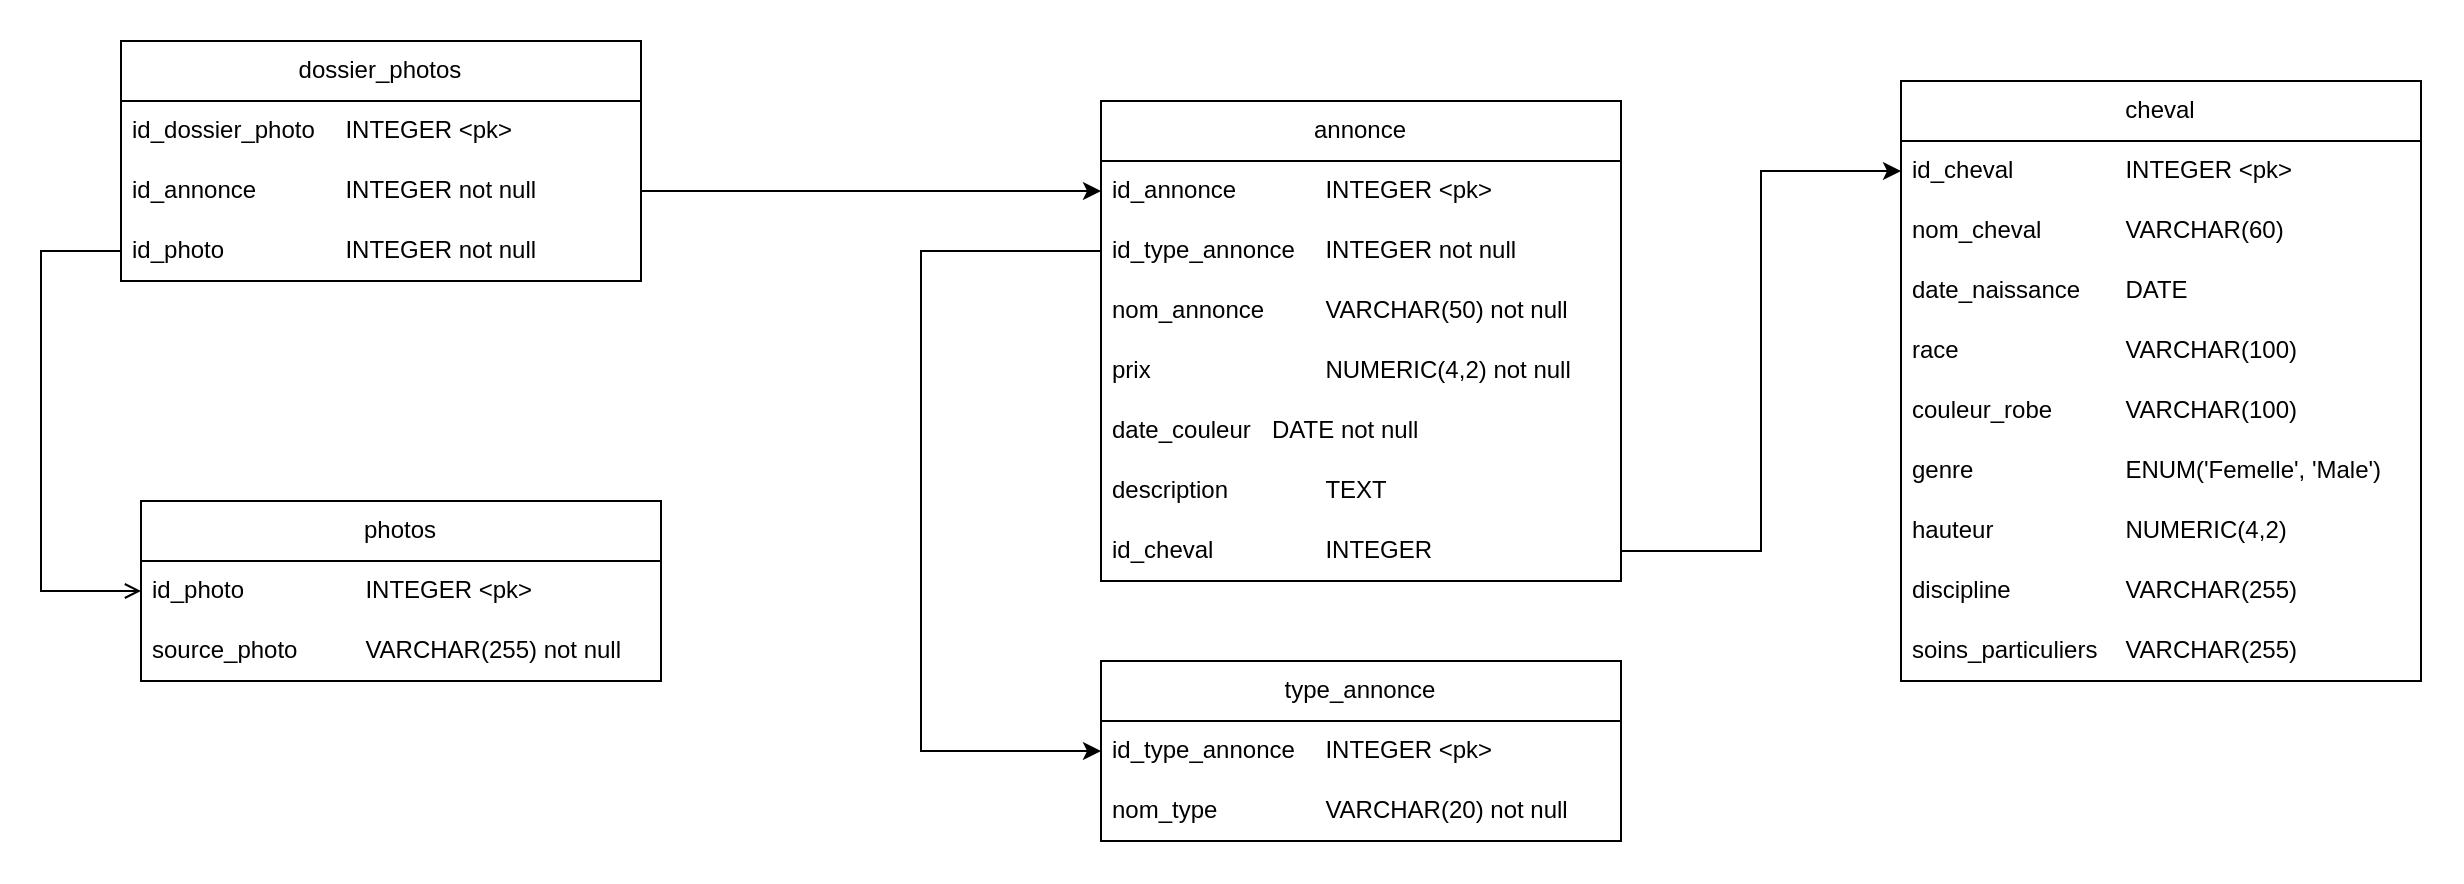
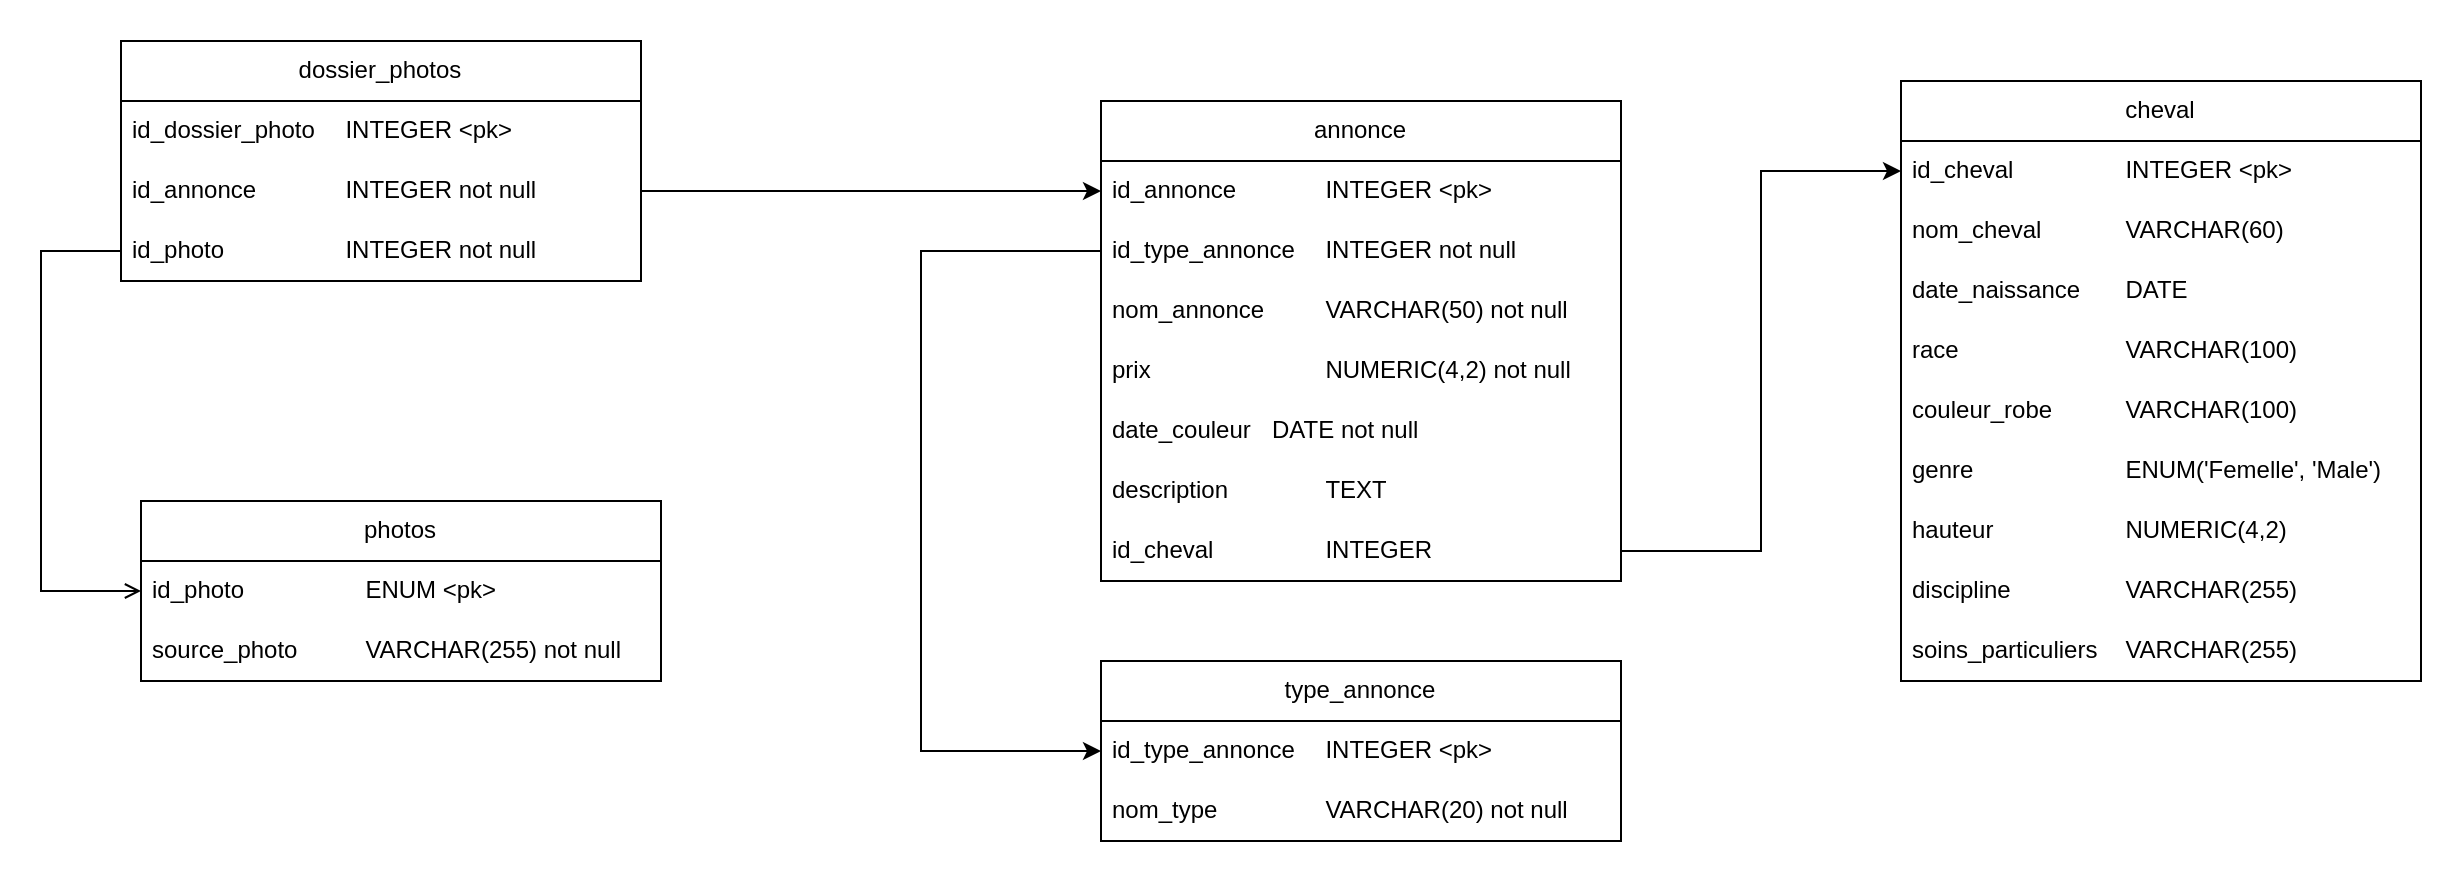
(301, 591) -> (281, 591)
